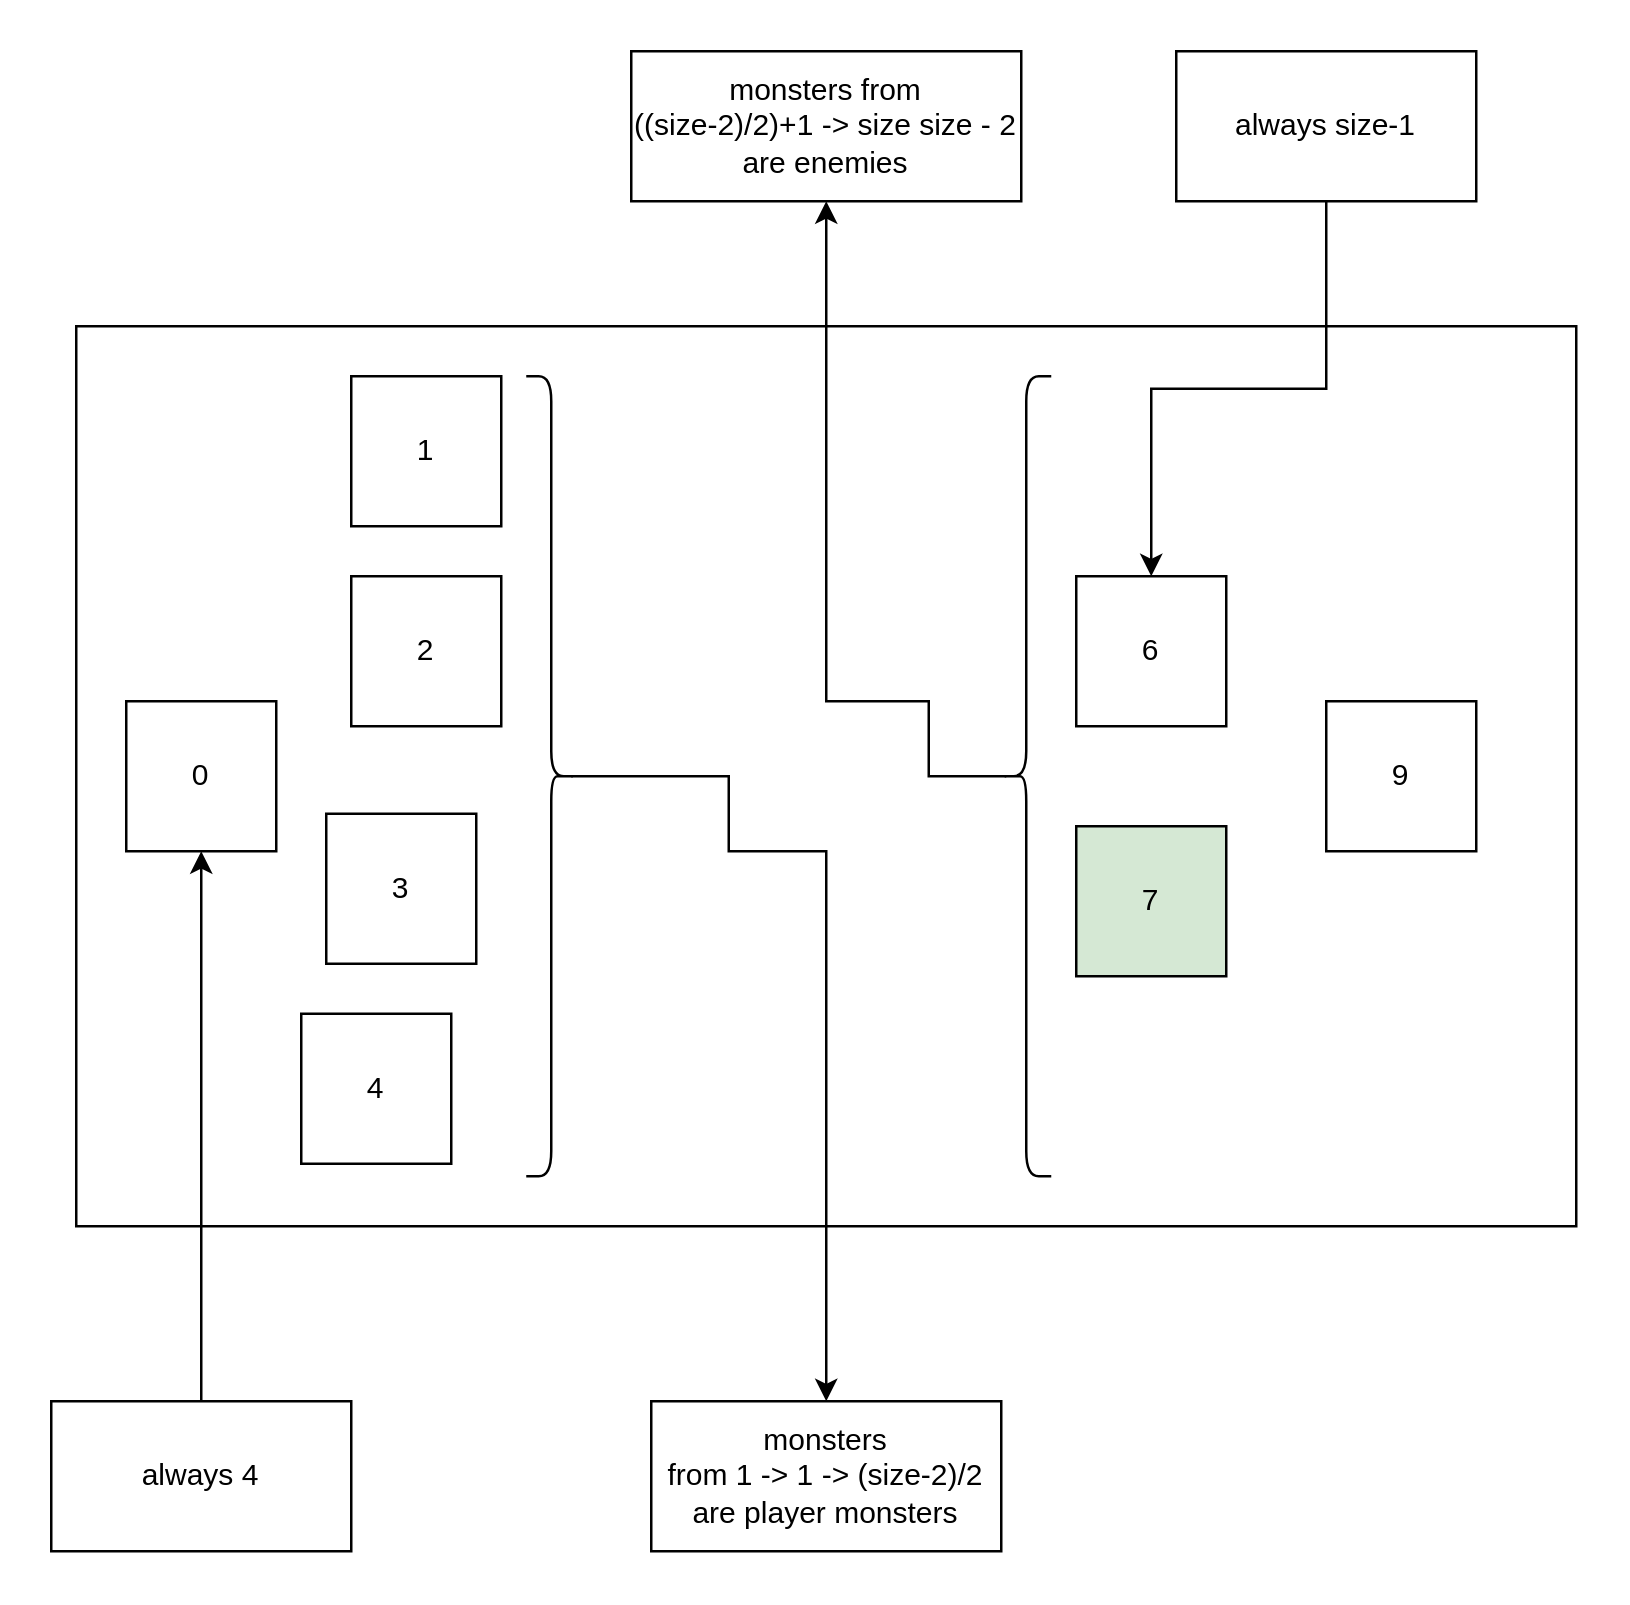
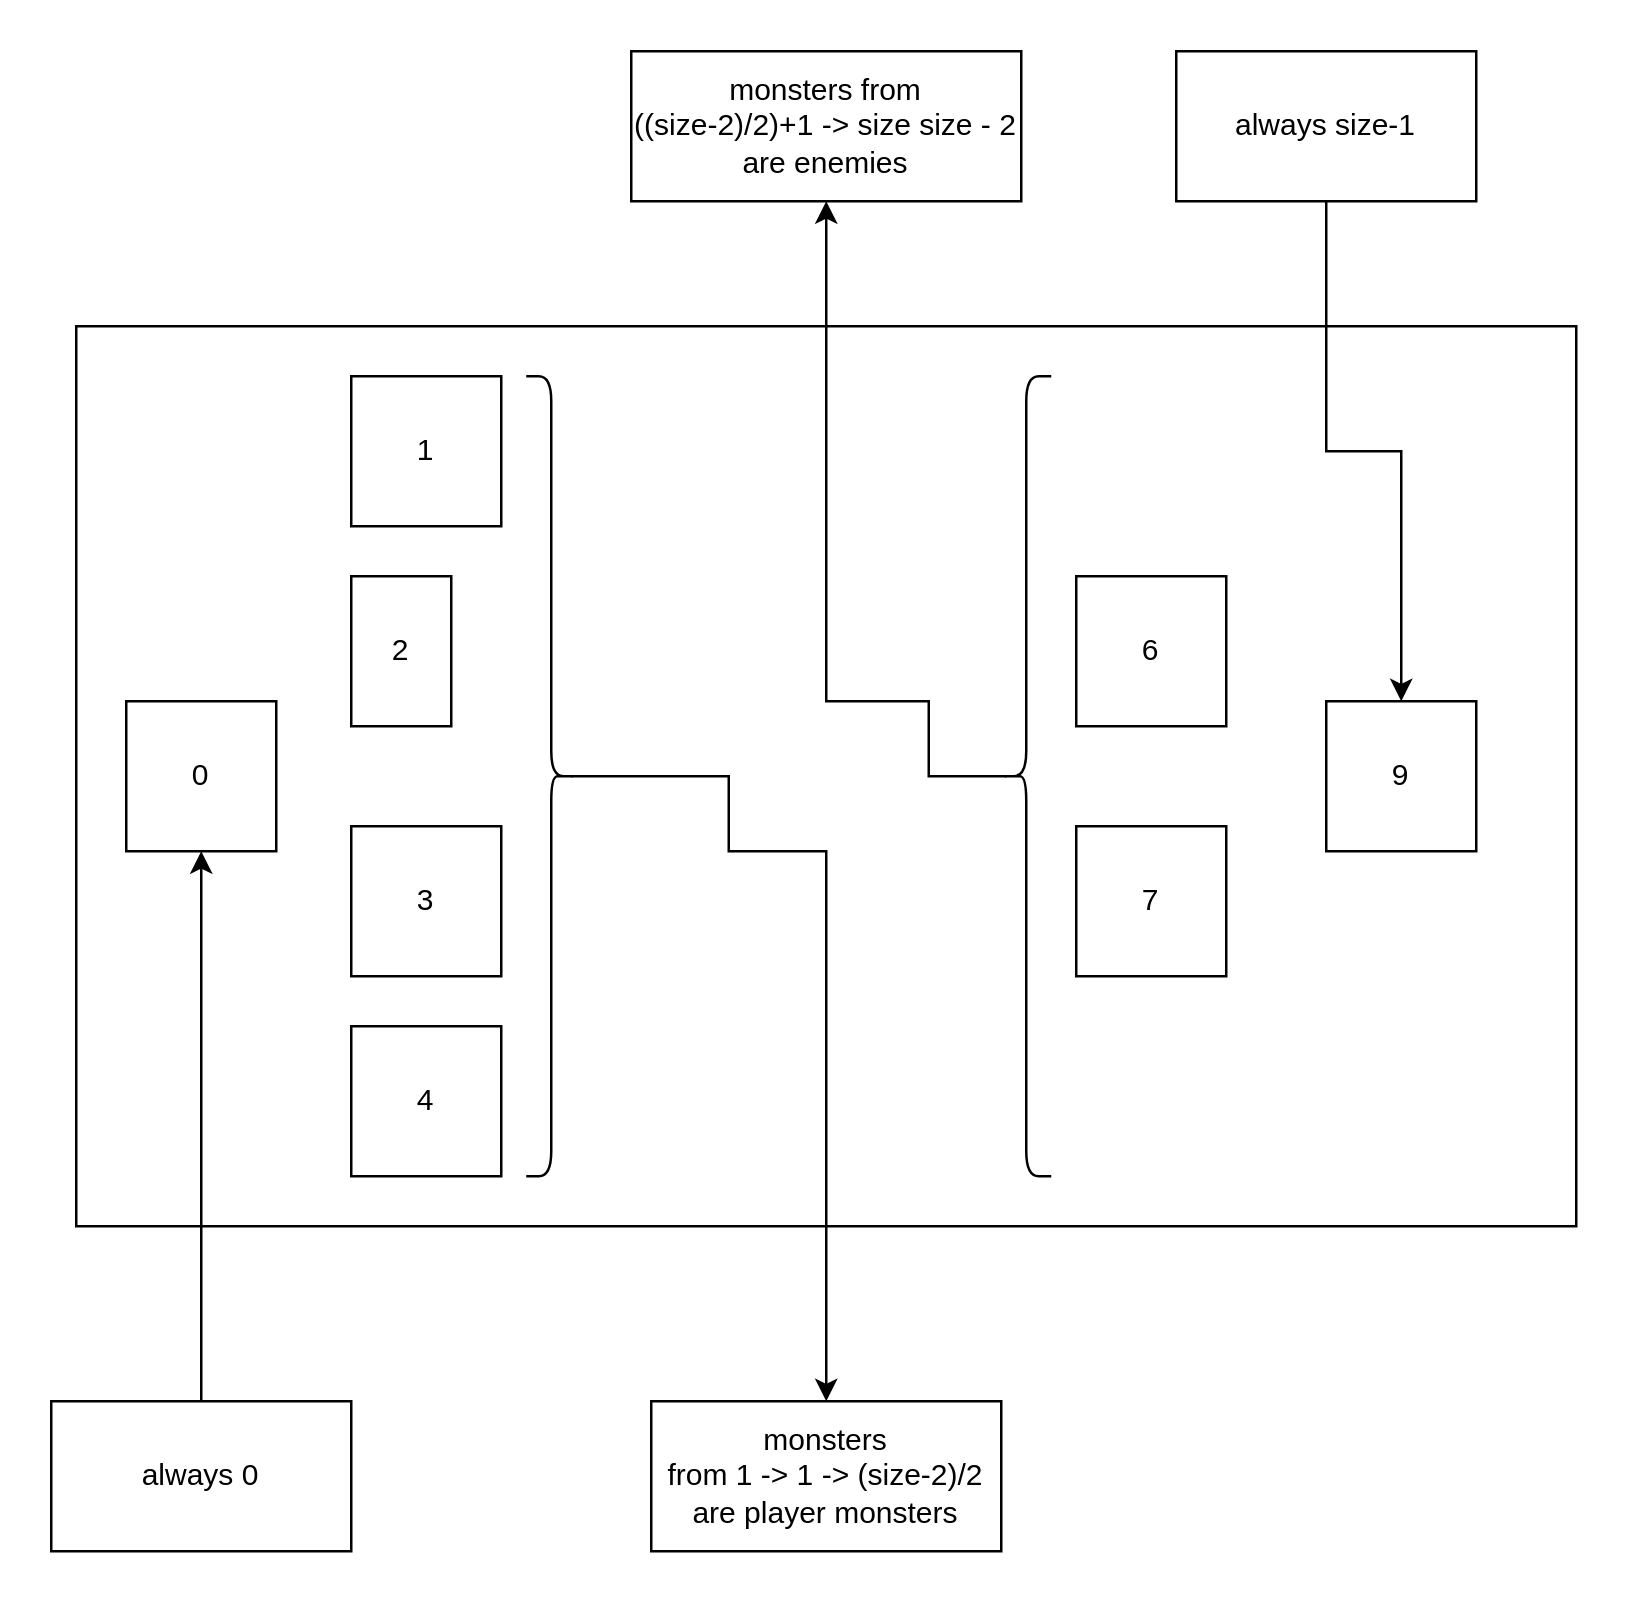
(1155, 389) -> (1401, 497)
(426, 651) -> (401, 651)
(401, 889) -> (426, 901)
(1151, 901) -> (1151, 901)
(376, 1089) -> (426, 1101)
(201, 1476) -> (201, 1476)
